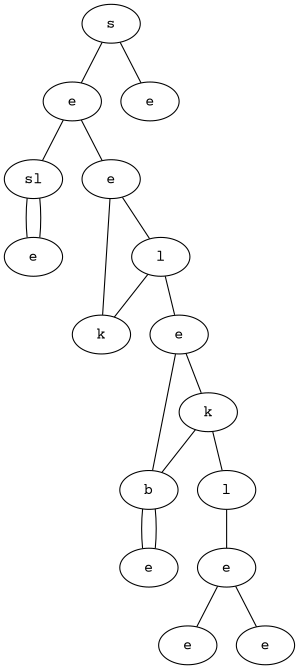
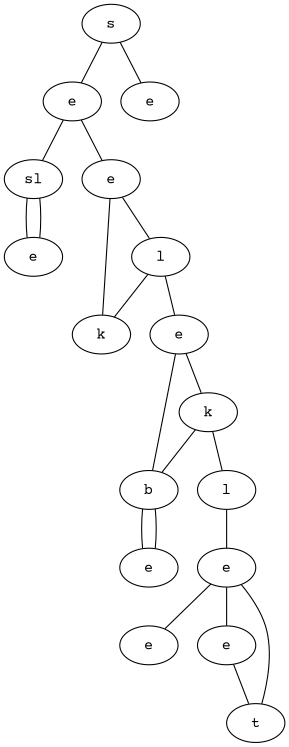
none -> (256, 723)
